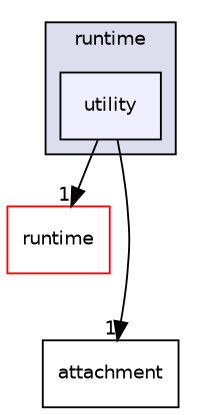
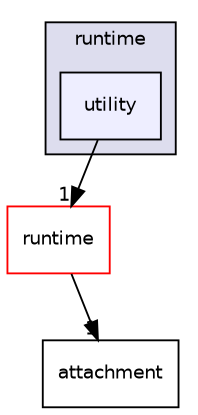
(129, 231) -> (81, 298)
